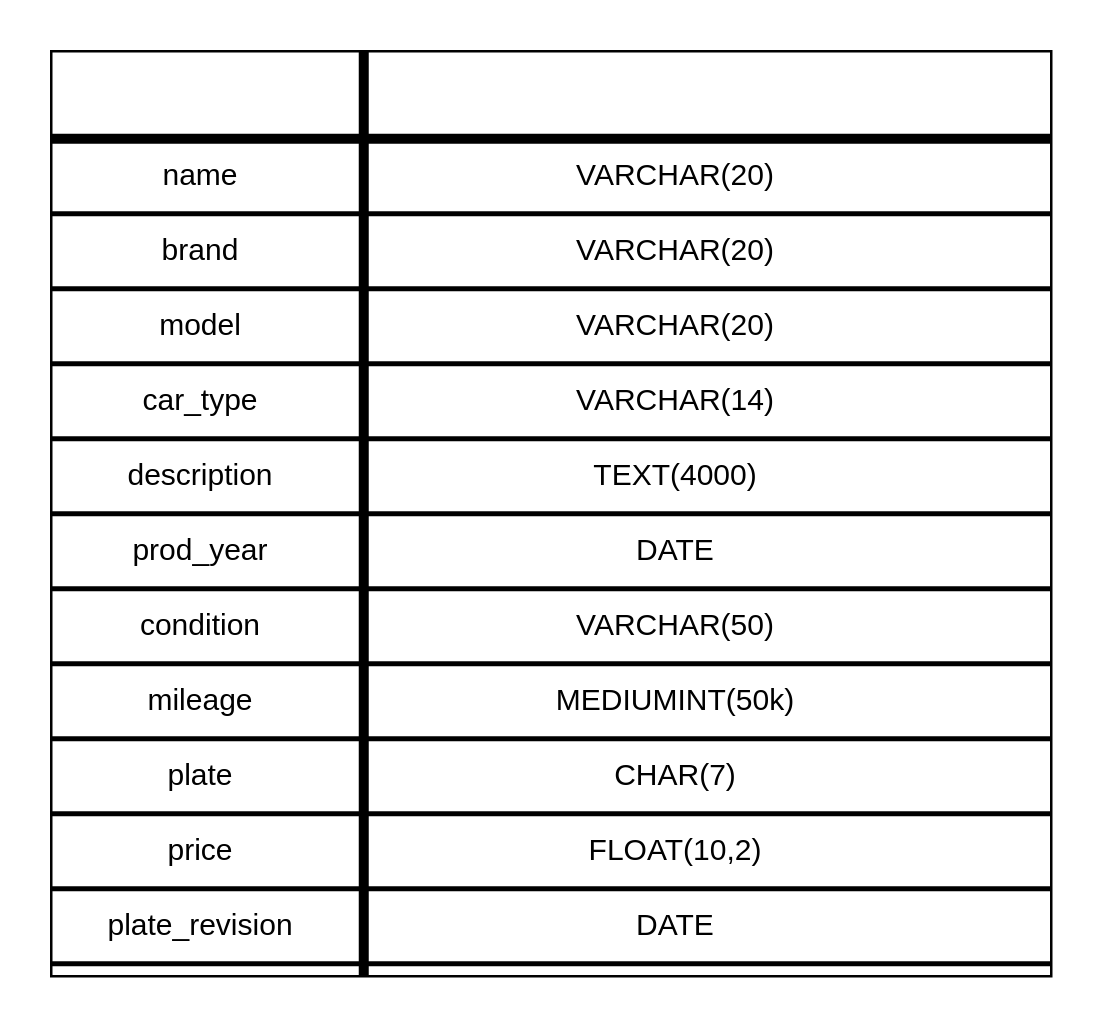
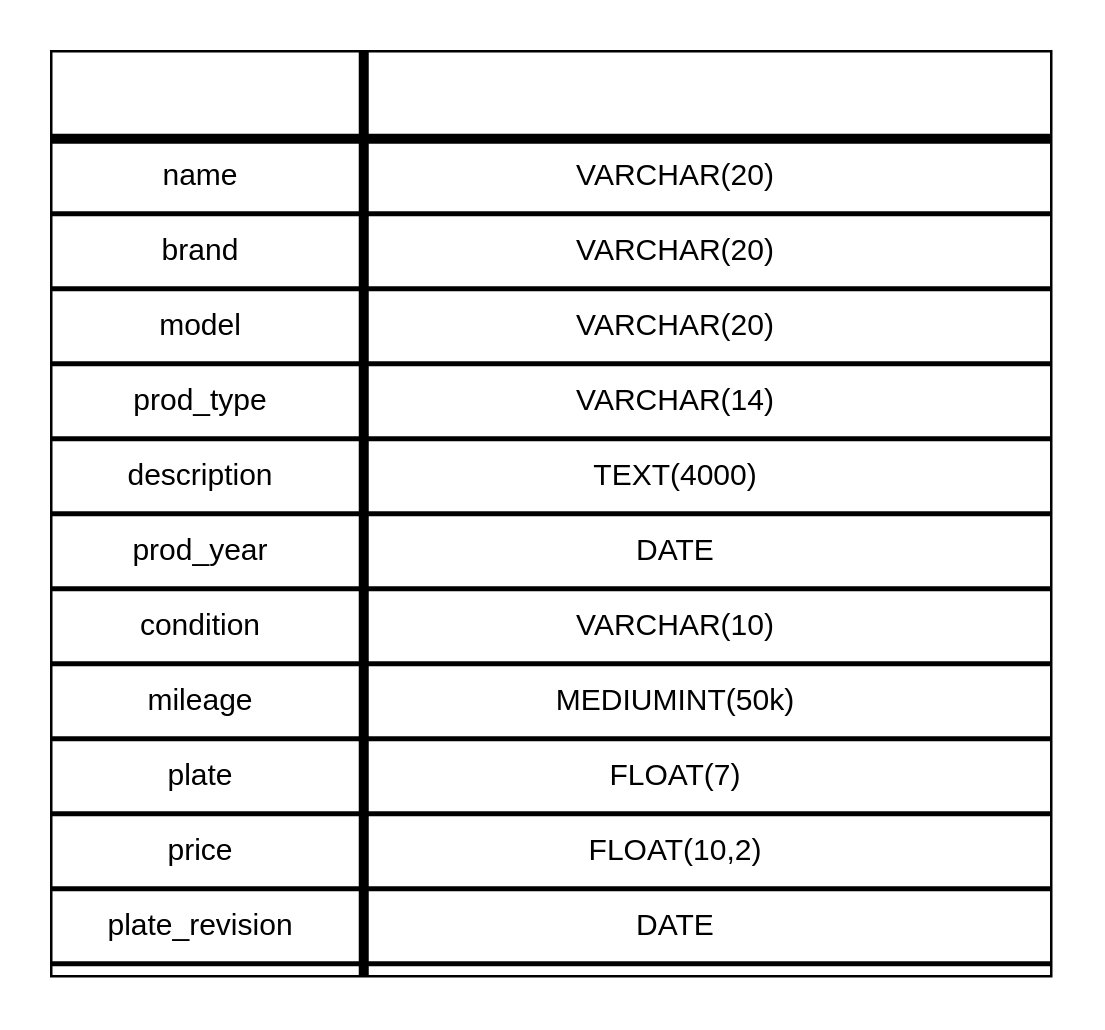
(201, 401) -> (201, 401)
(676, 626) -> (676, 626)
(676, 776) -> (676, 776)
